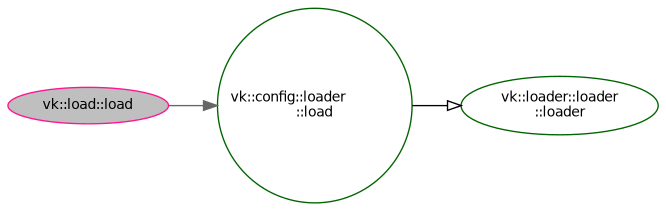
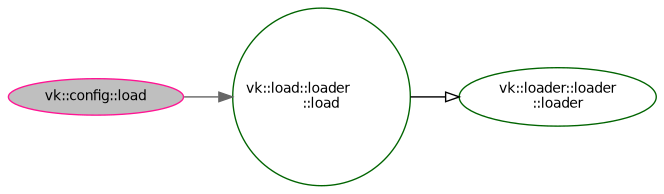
(88, 106) -> (96, 97)
(315, 106) -> (322, 97)
